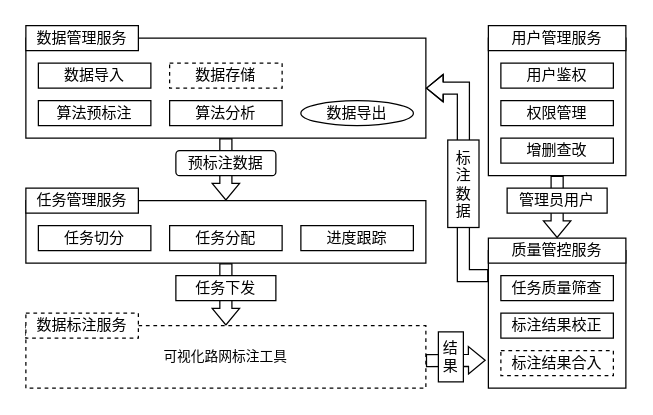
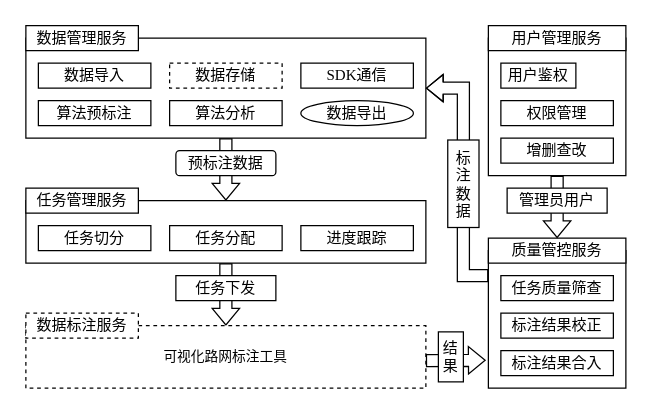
none -> (357, 76)
(557, 76) -> (538, 76)
(557, 363) -> (557, 363)
